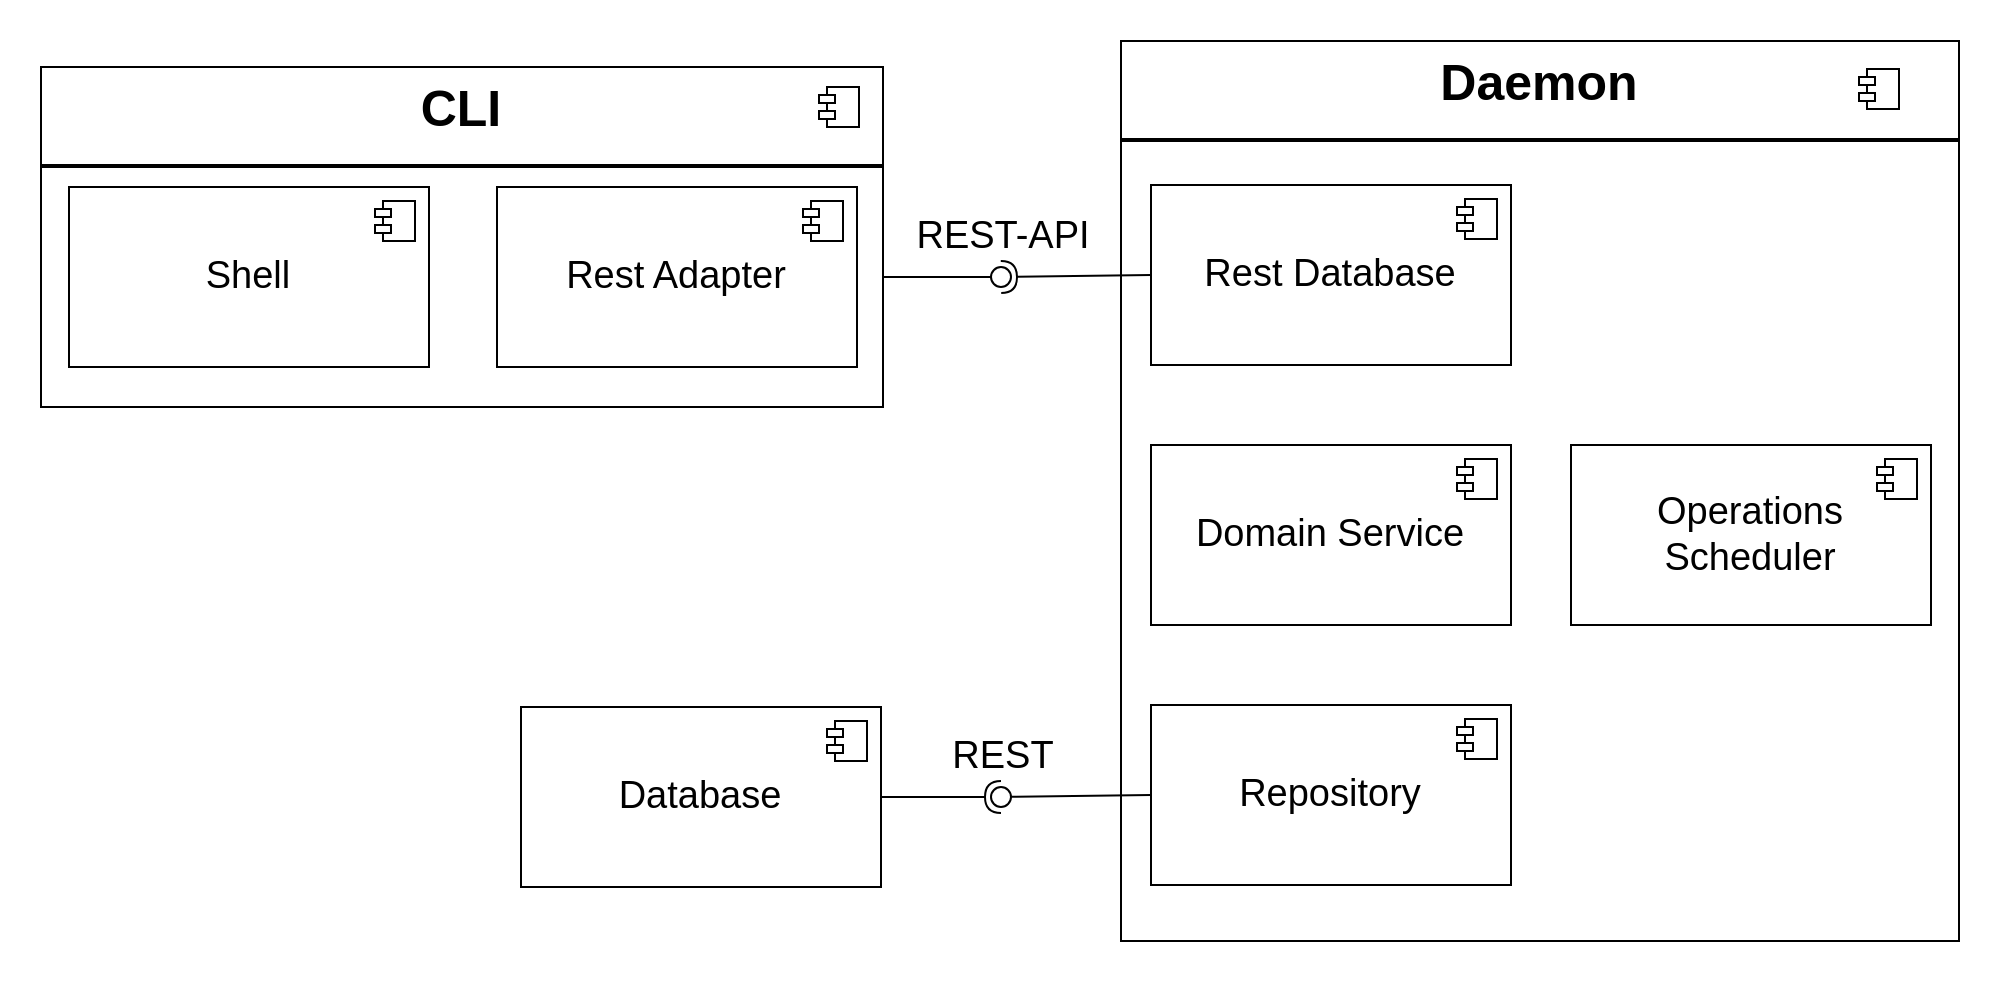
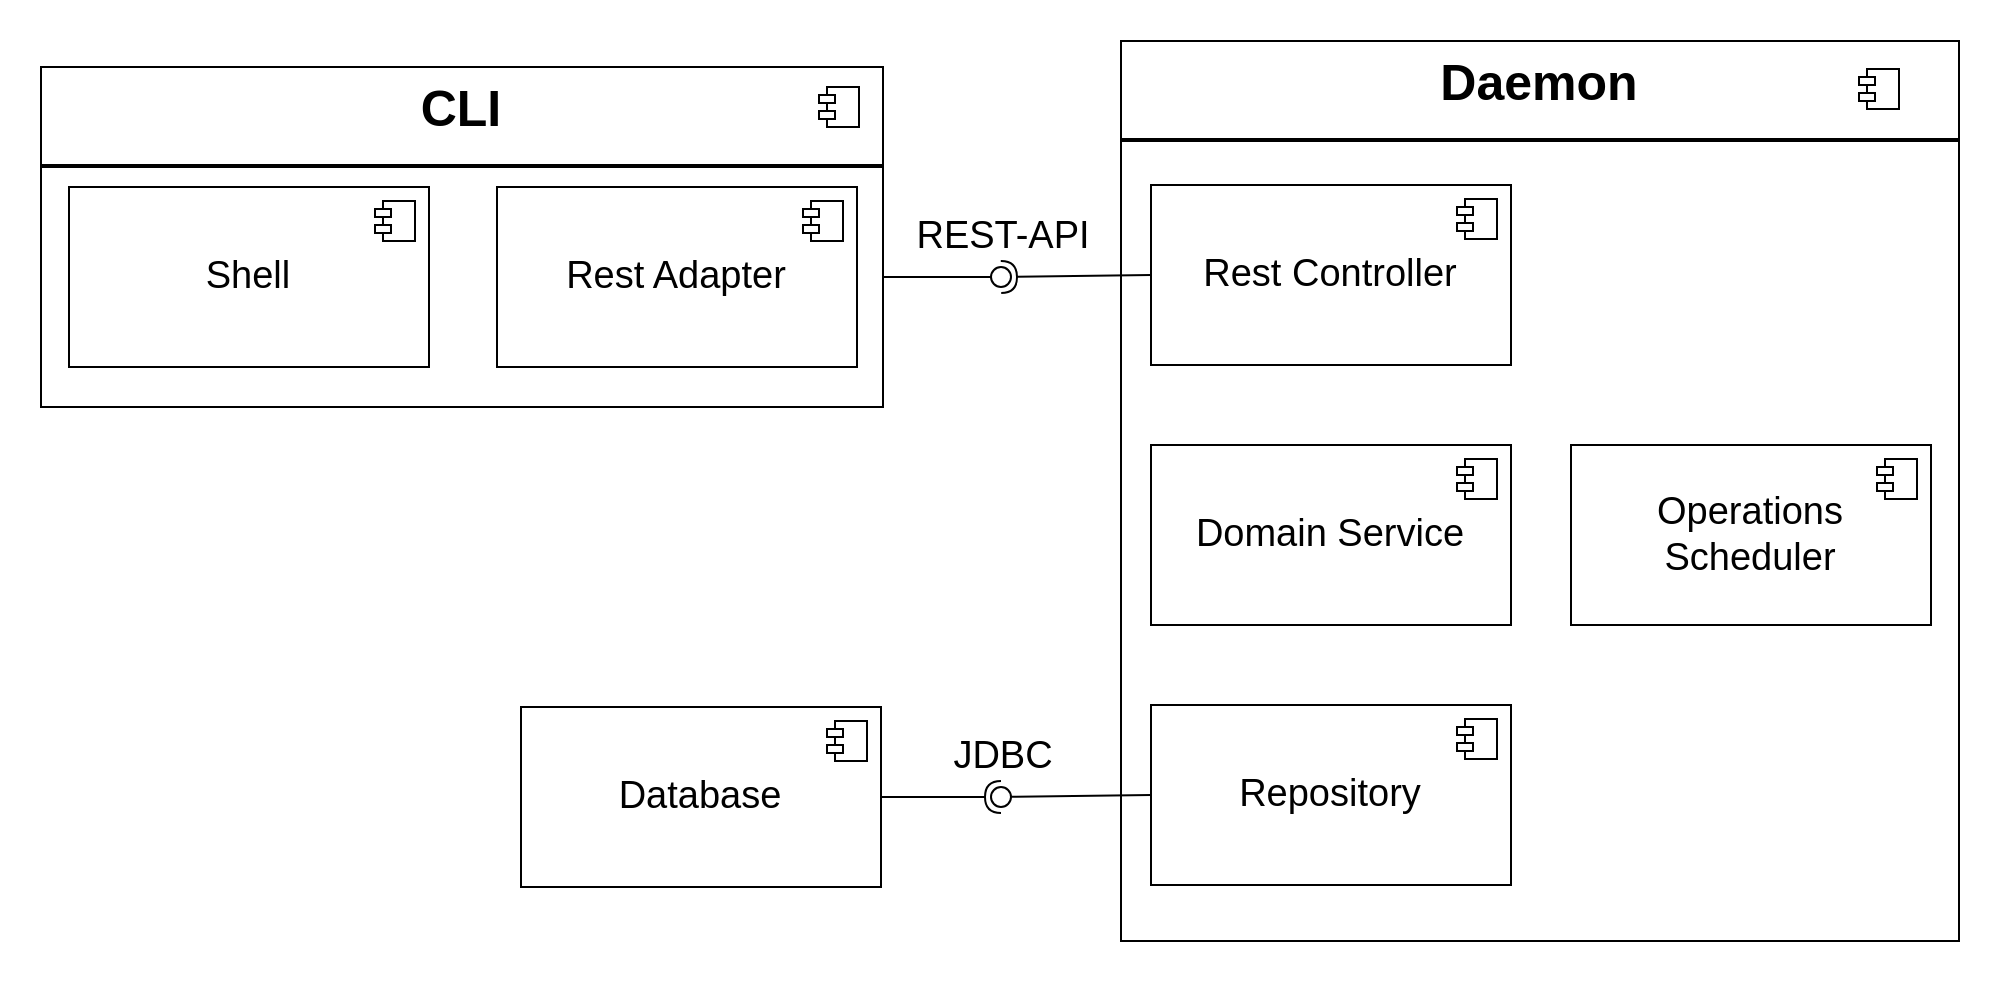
(1331, 275) -> (1331, 275)
(1004, 757) -> (1004, 757)
